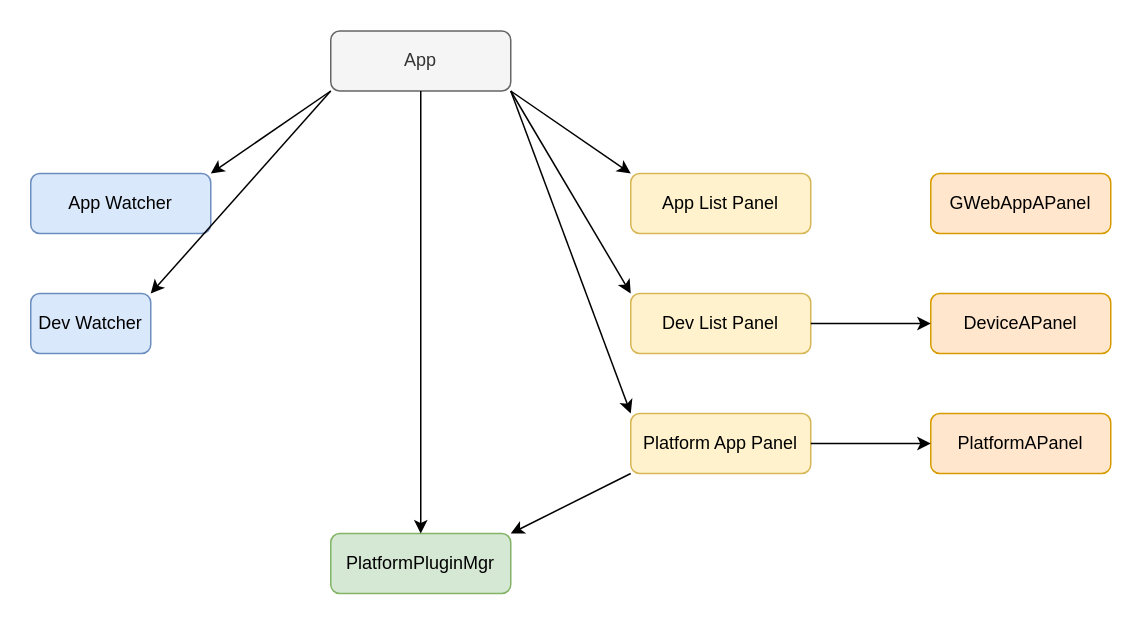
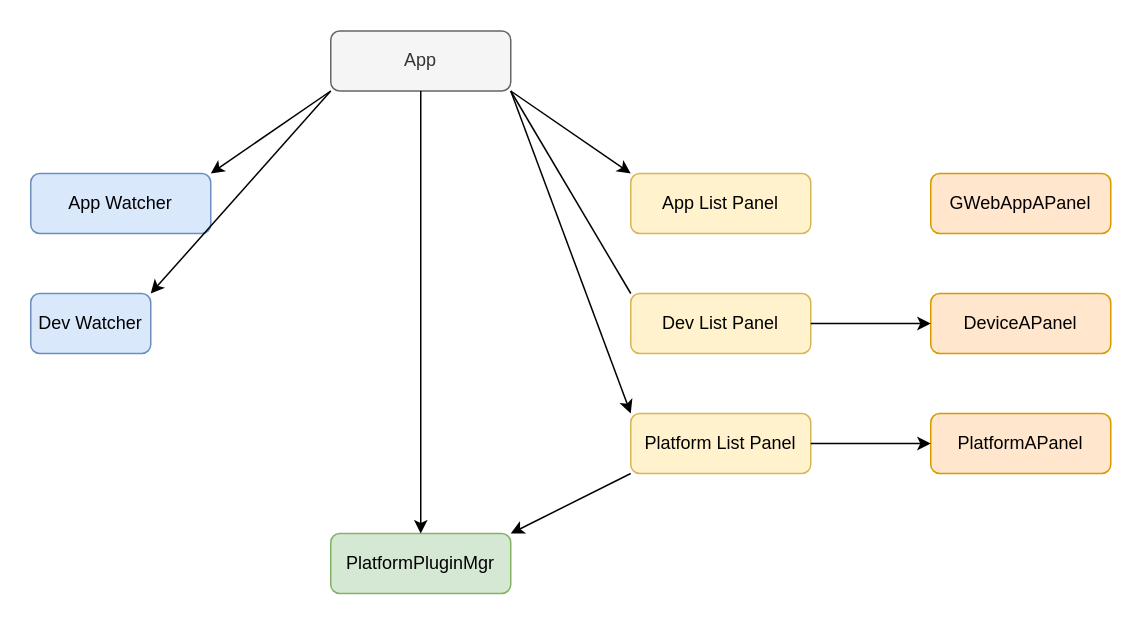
(625, 283) -> (627, 287)
(721, 443) -> (721, 443)
